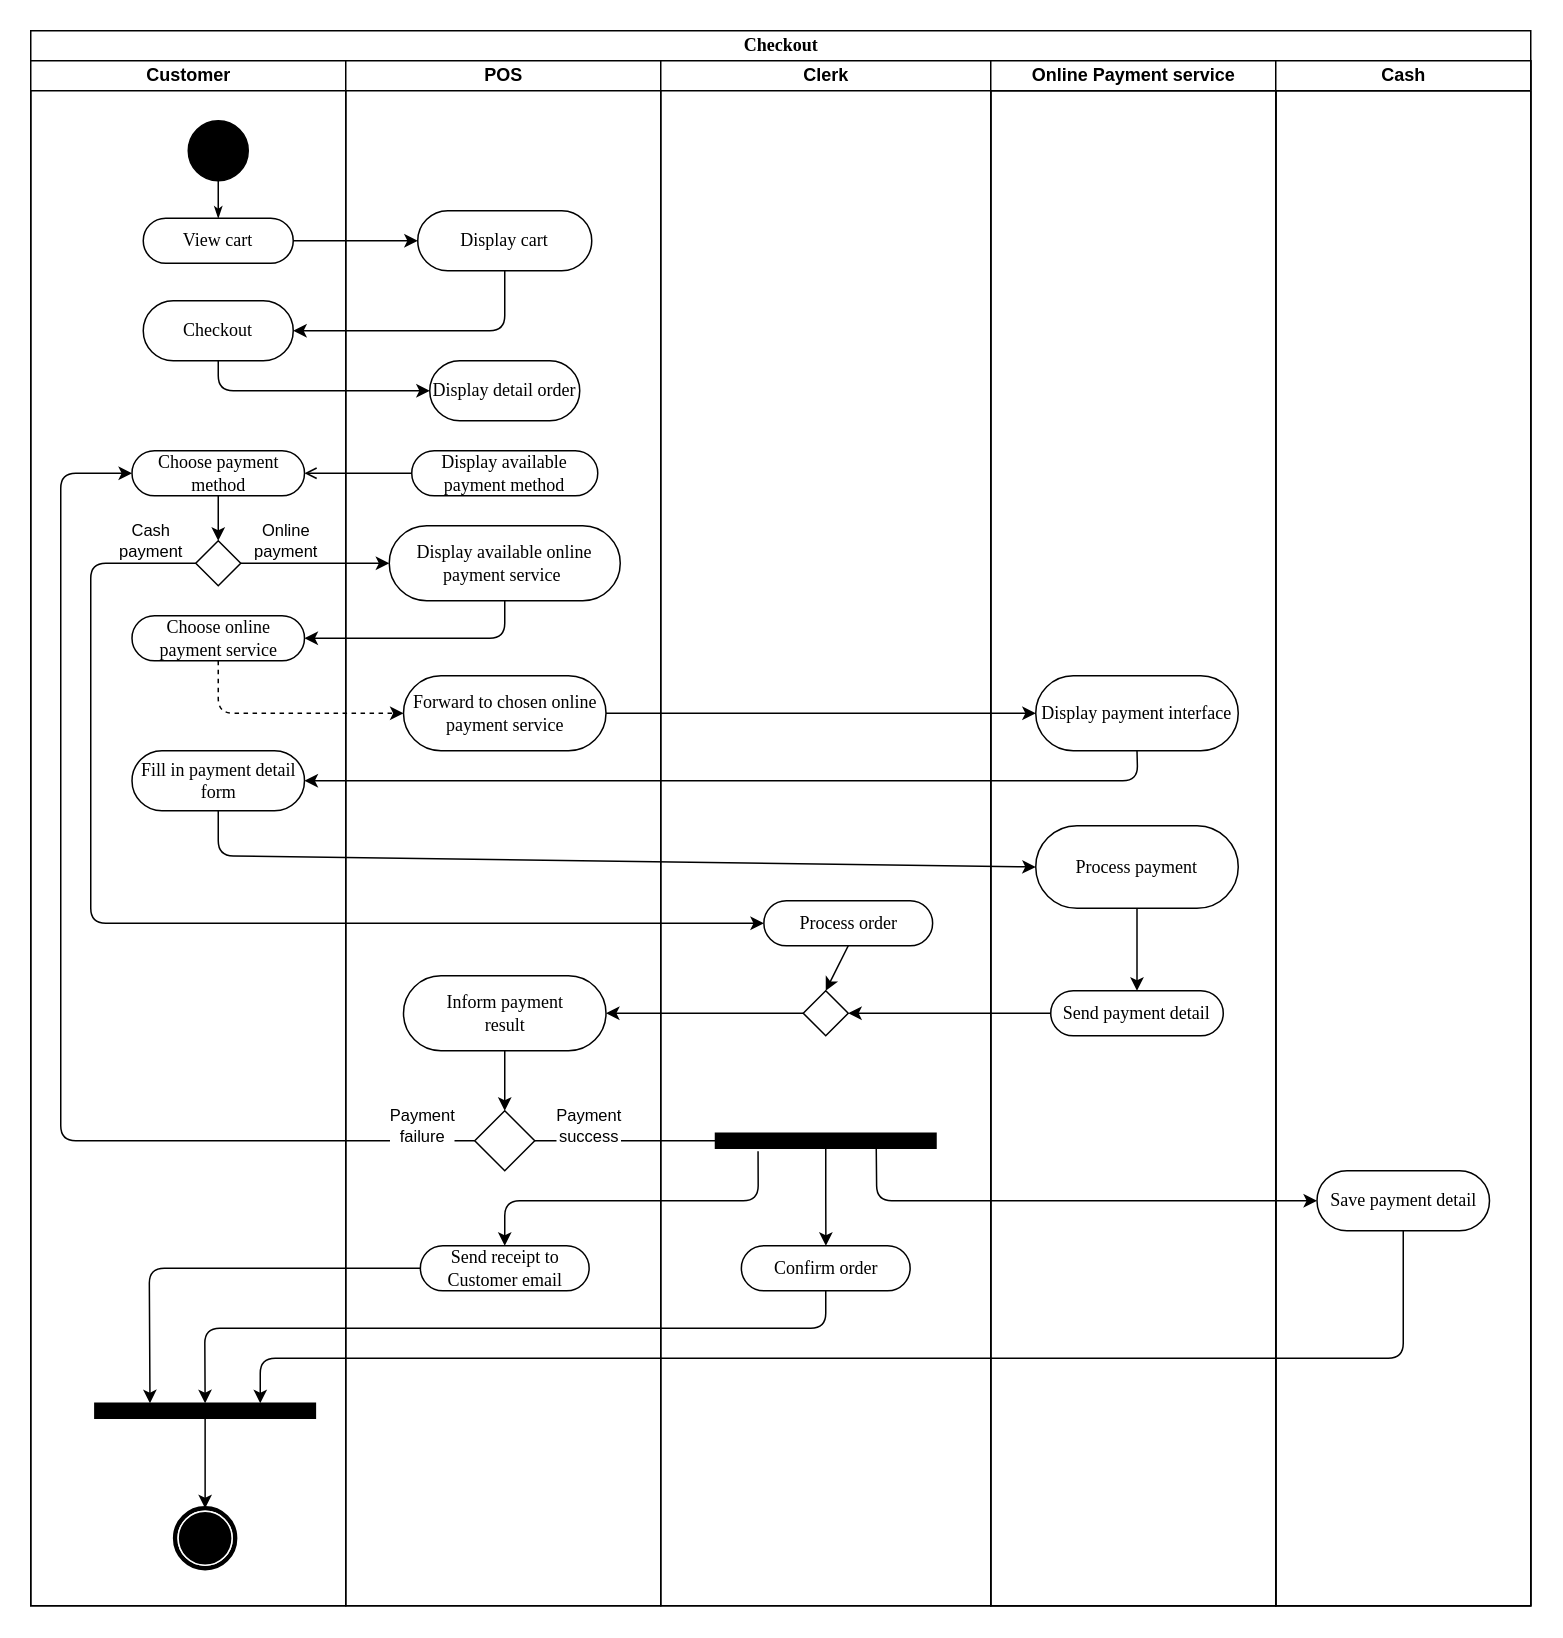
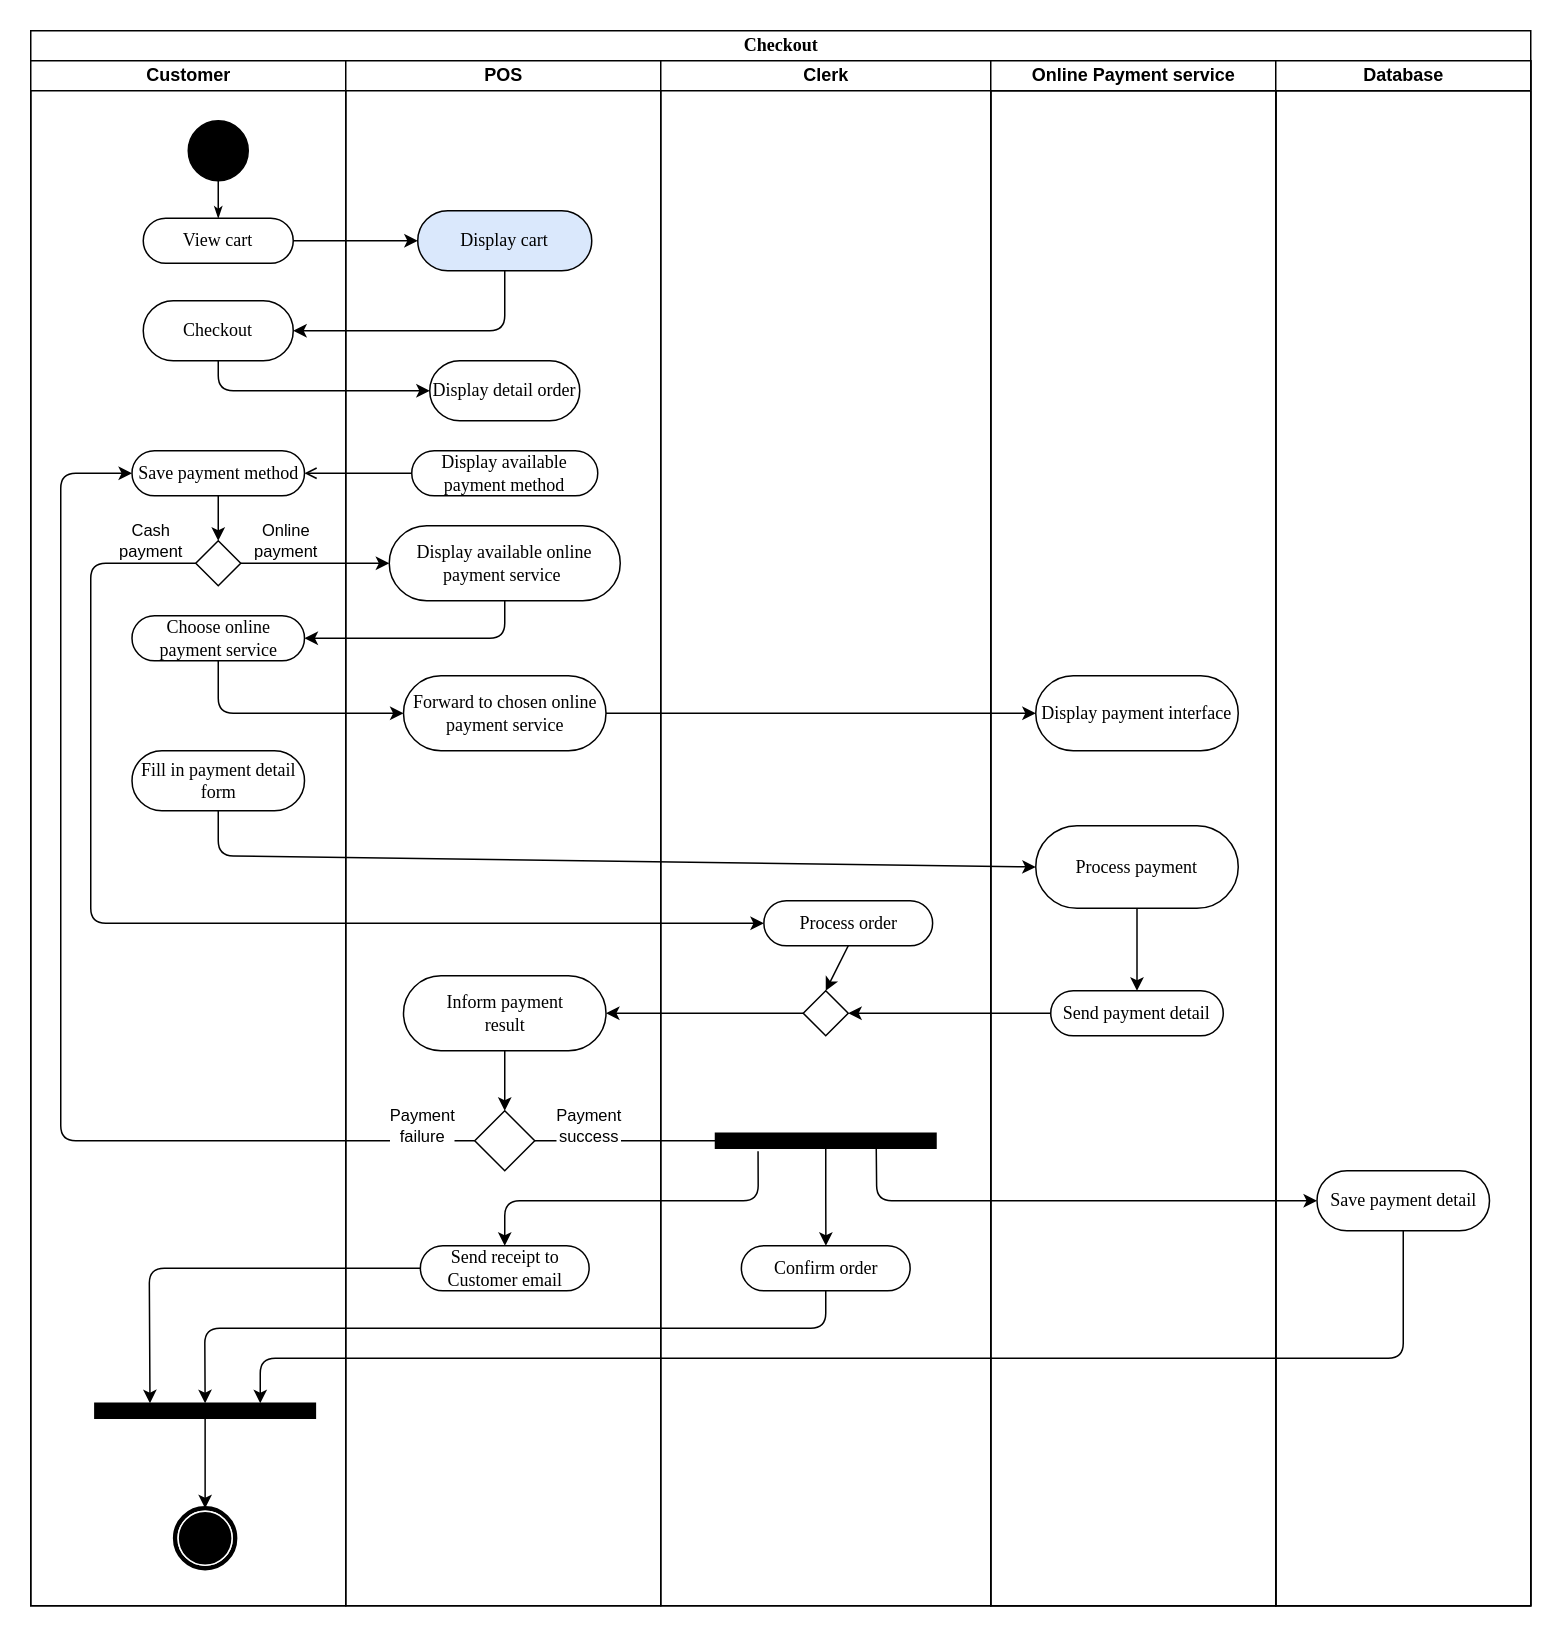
(1404, 76) -> (1404, 76)
(505, 241) -> (505, 241)
(219, 473) -> (219, 473)
(285, 713) -> (285, 713)
(736, 781) -> none
